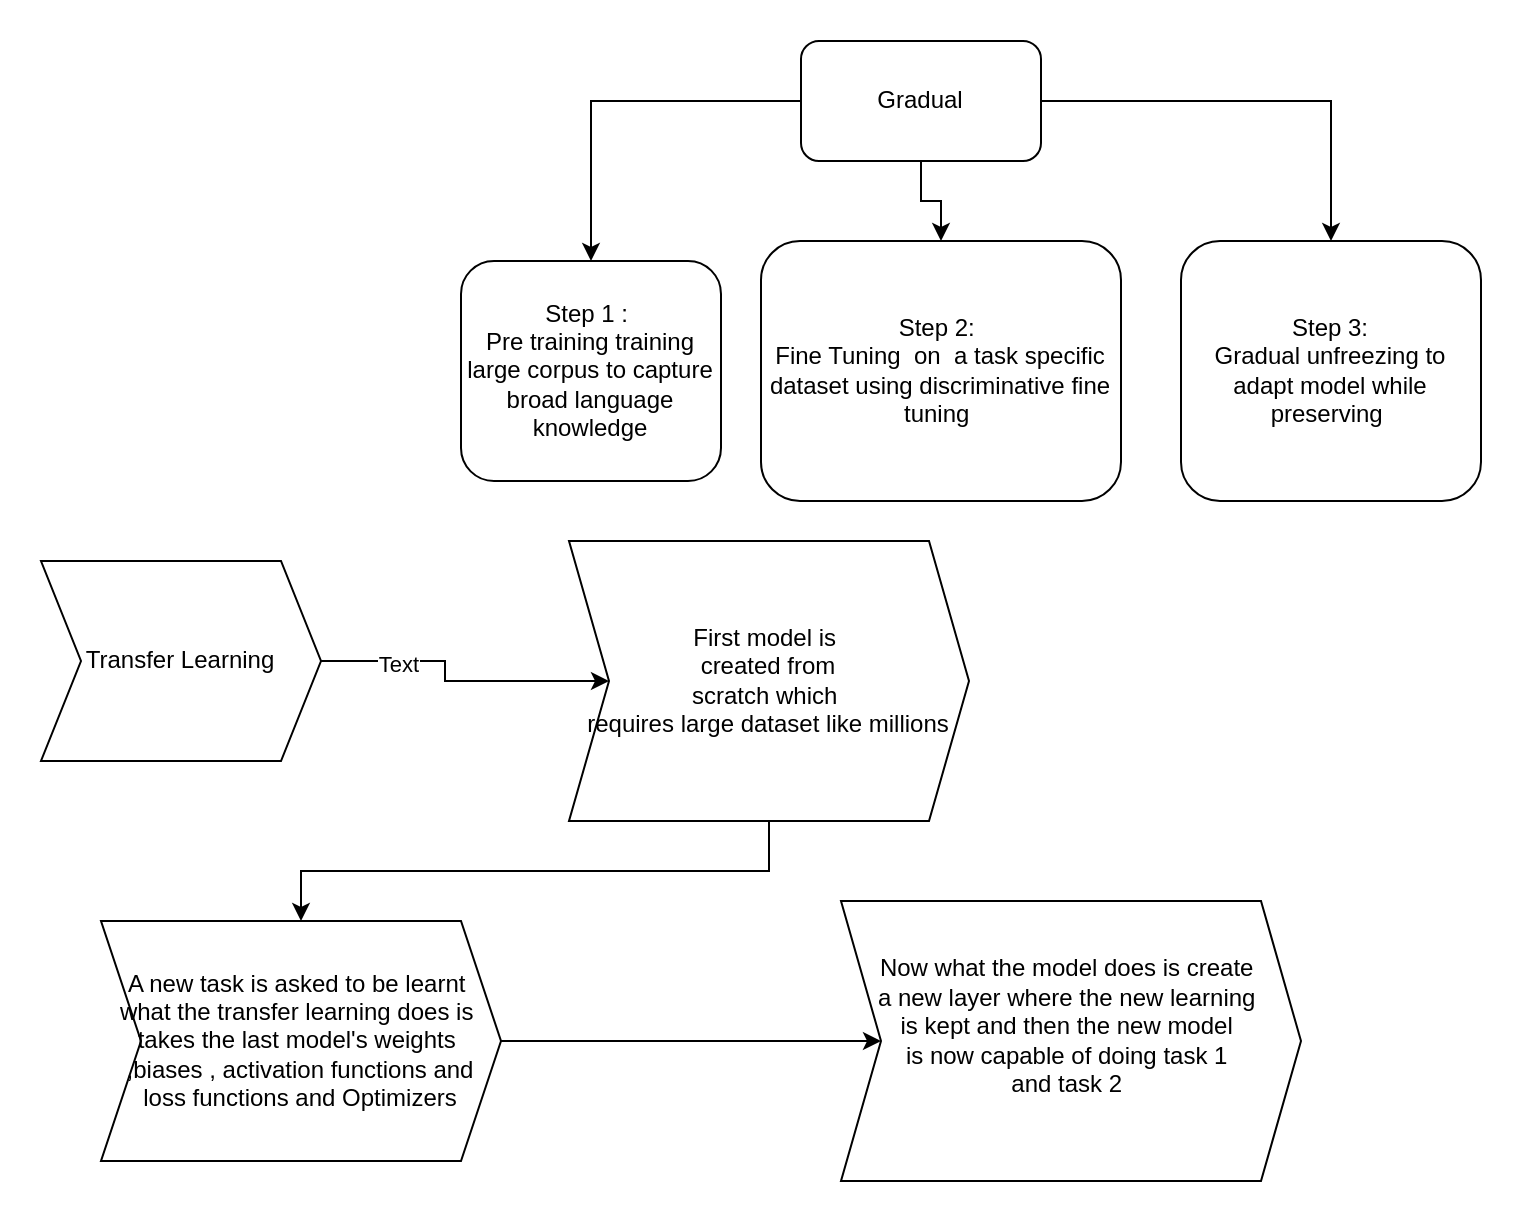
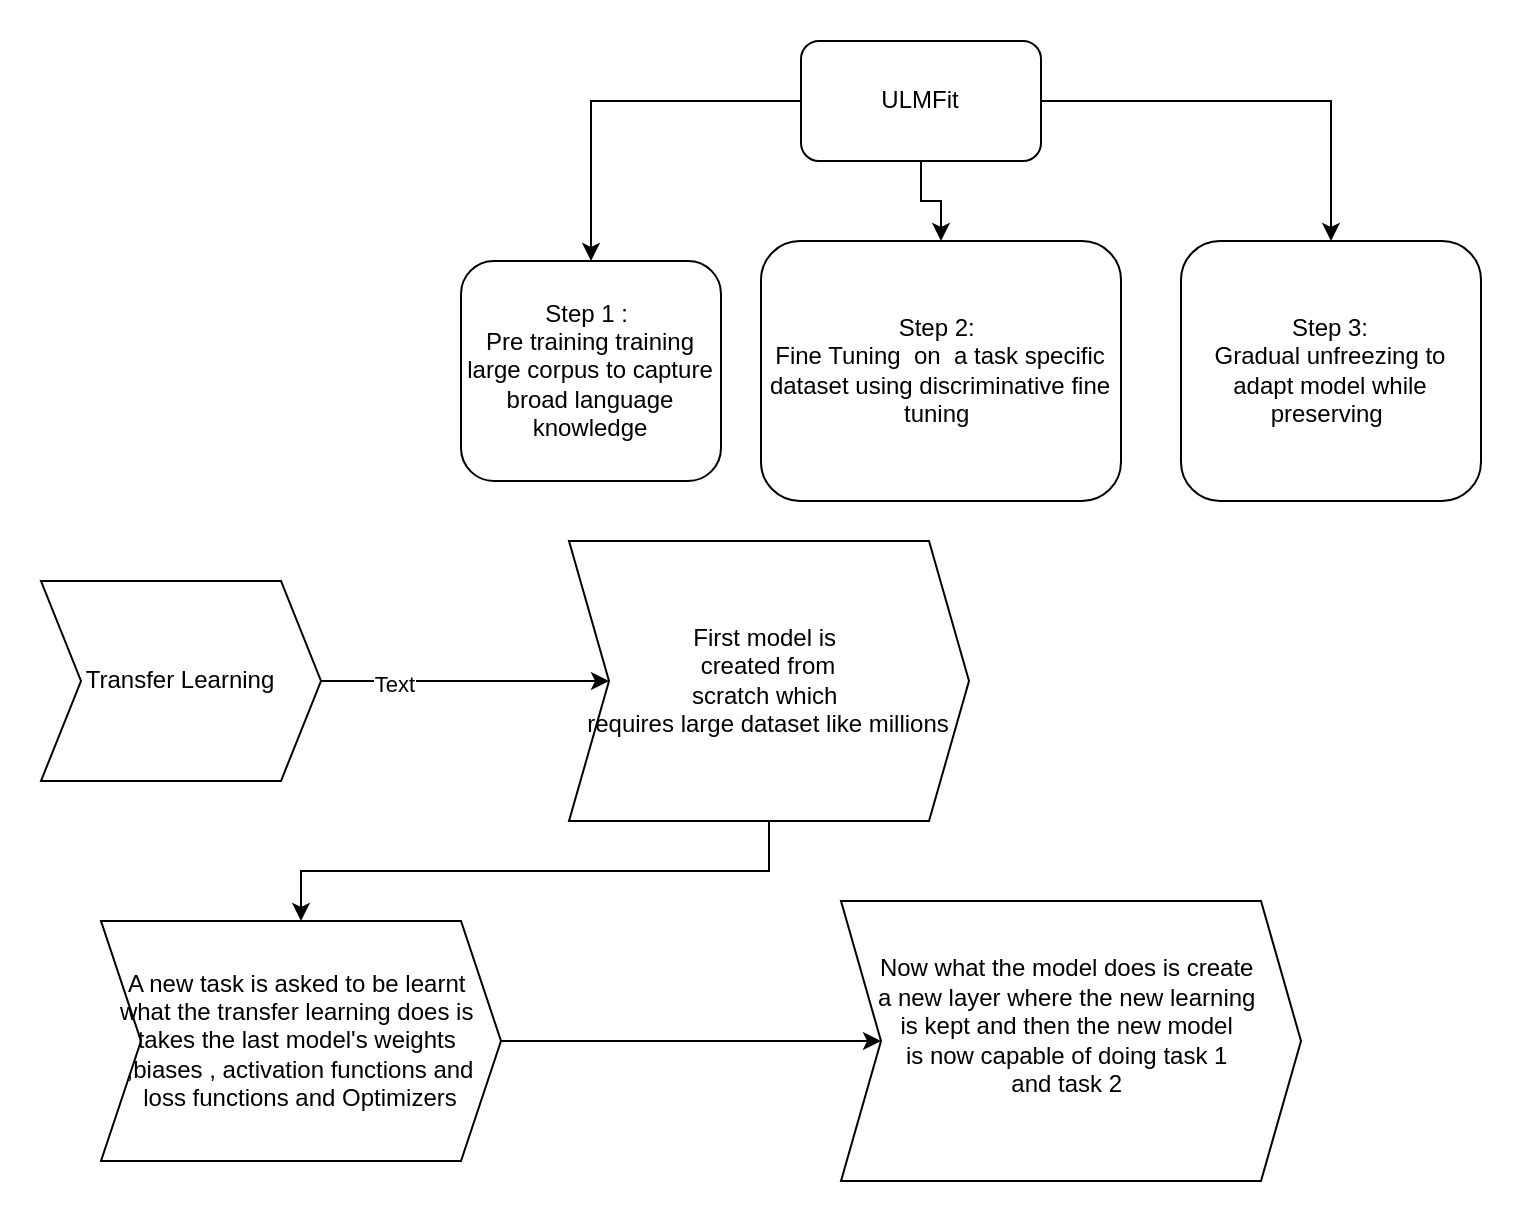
(921, 101) -> (921, 101)
(181, 661) -> (181, 681)
